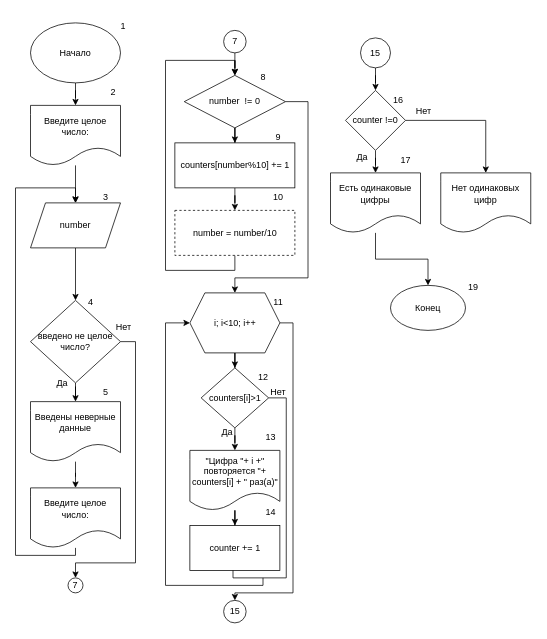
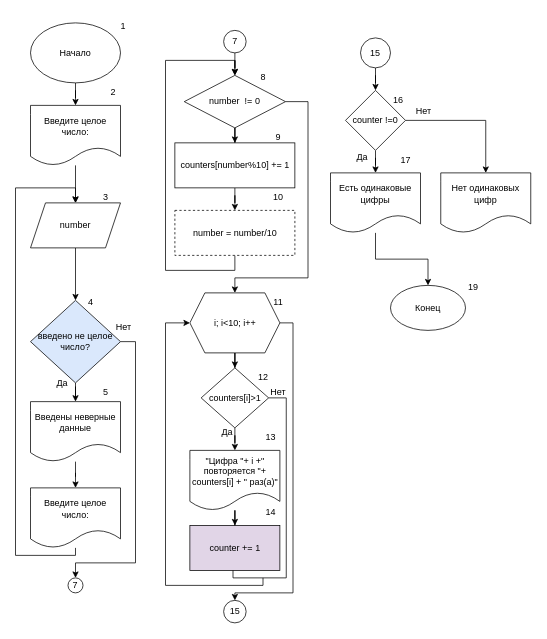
(75, 342) -> (75, 342)
(235, 548) -> (235, 548)
